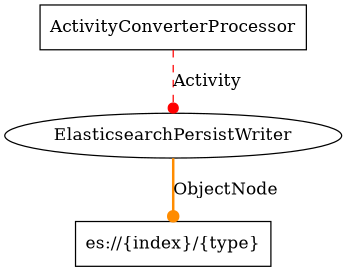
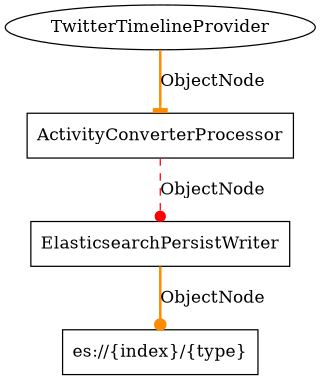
none -> (160, 27)
(207, 82) -> (213, 190)
(173, 136) -> (160, 244)
